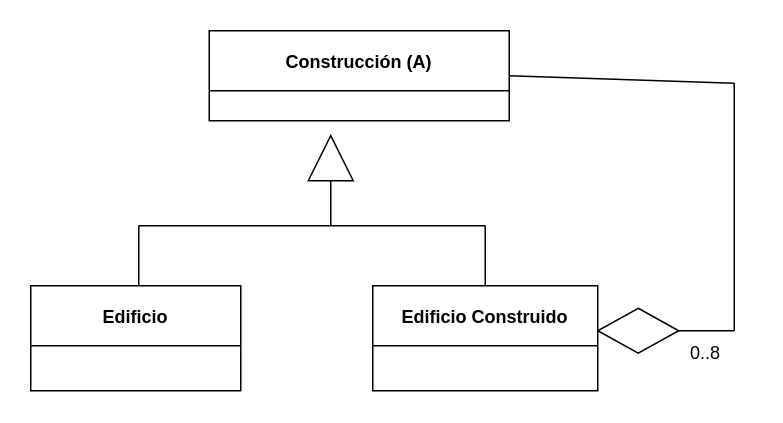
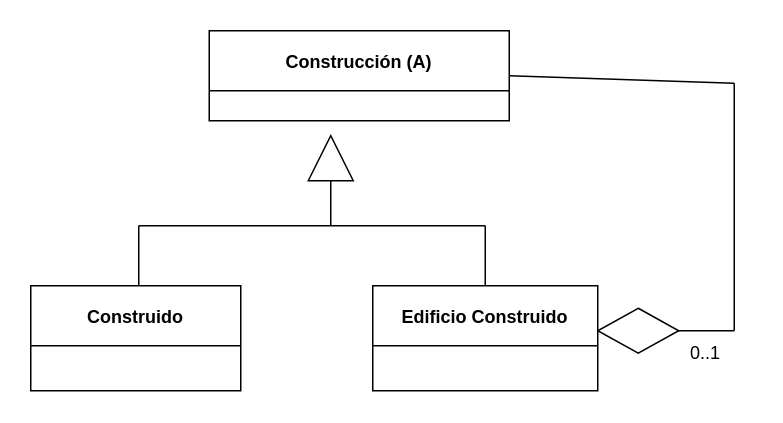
(135, 317) -> (135, 317)
(706, 353) -> (706, 353)
